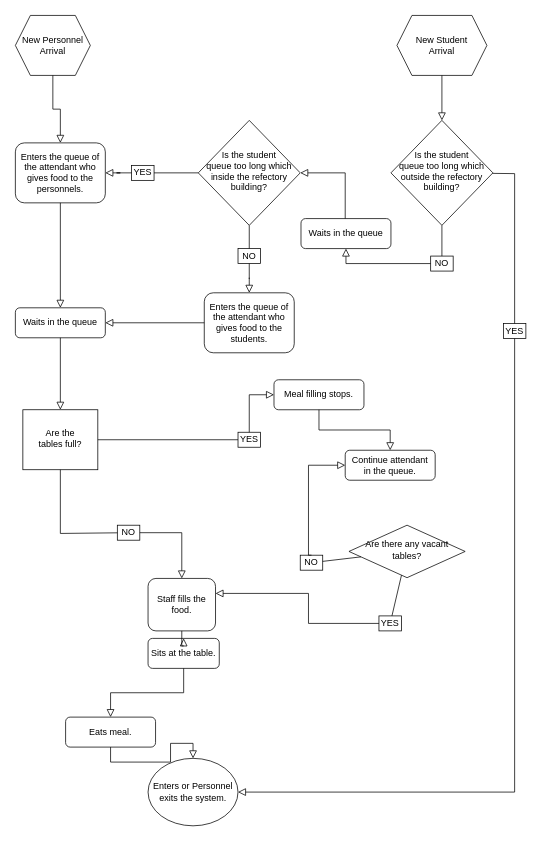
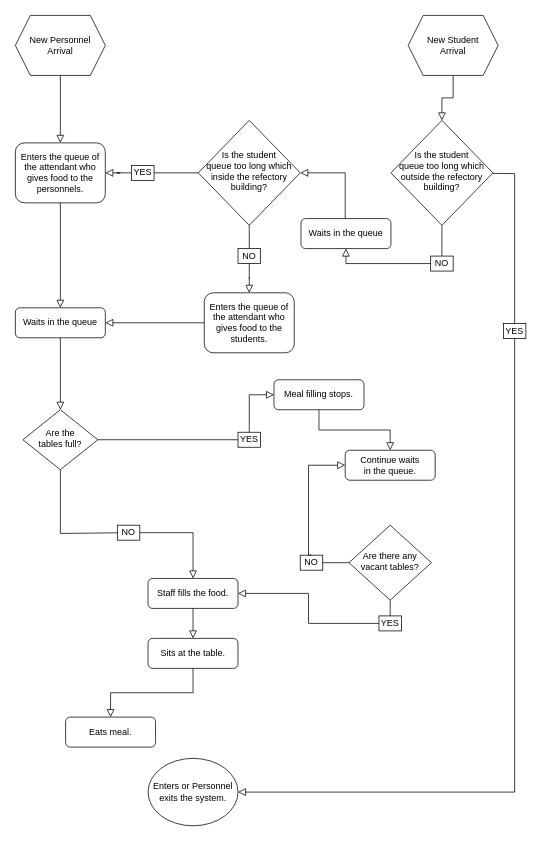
(53, 45) -> (60, 45)
(442, 45) -> (453, 45)
(60, 440) -> (60, 440)
(390, 465) -> (390, 465)
(407, 552) -> (390, 563)
(182, 605) -> (193, 594)
(184, 654) -> (193, 654)
(157, 762) -> none
